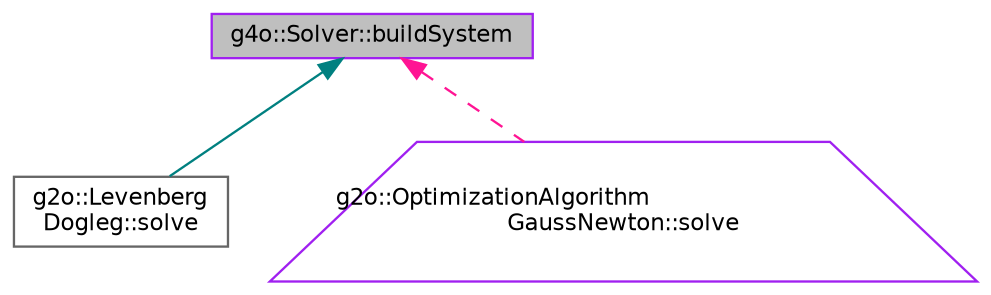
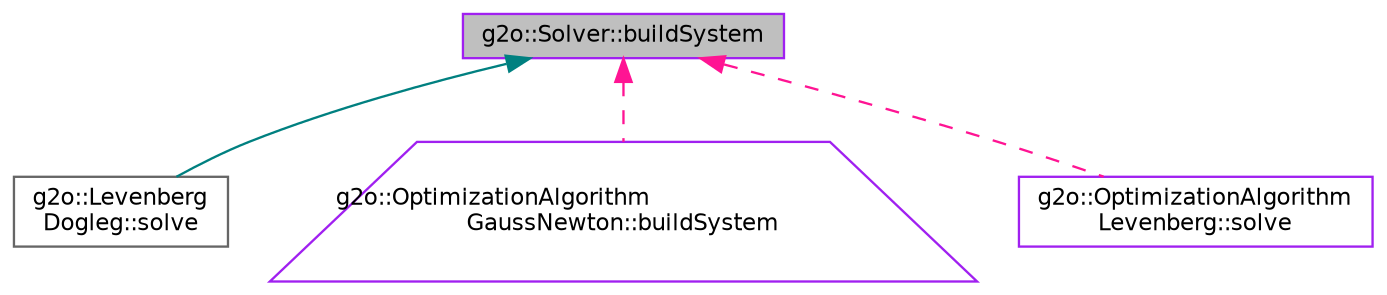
(372, 36) -> (623, 36)
(623, 212) -> (623, 212)
none -> (1196, 212)
